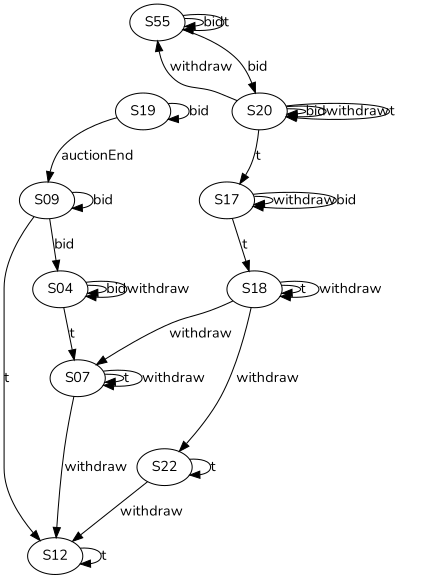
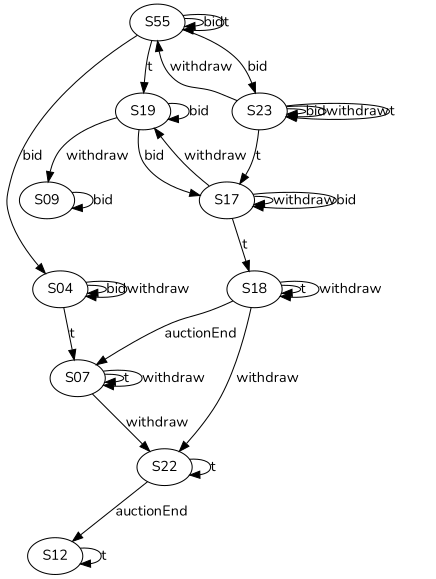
none -> (147, 61)
(260, 111) -> (260, 111)
(98, 156) -> (98, 156)
none -> (183, 163)
none -> (151, 171)
(53, 240) -> (32, 134)
(201, 334) -> (201, 334)
(4, 375) -> none
(63, 462) -> (117, 419)
(152, 512) -> (152, 512)
